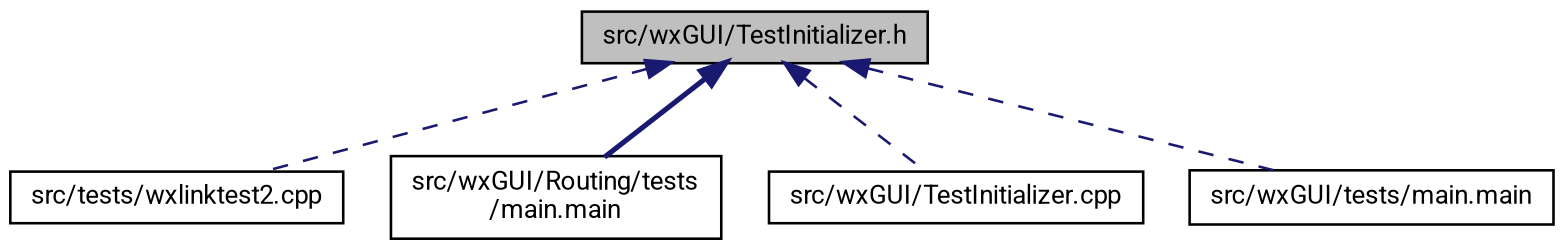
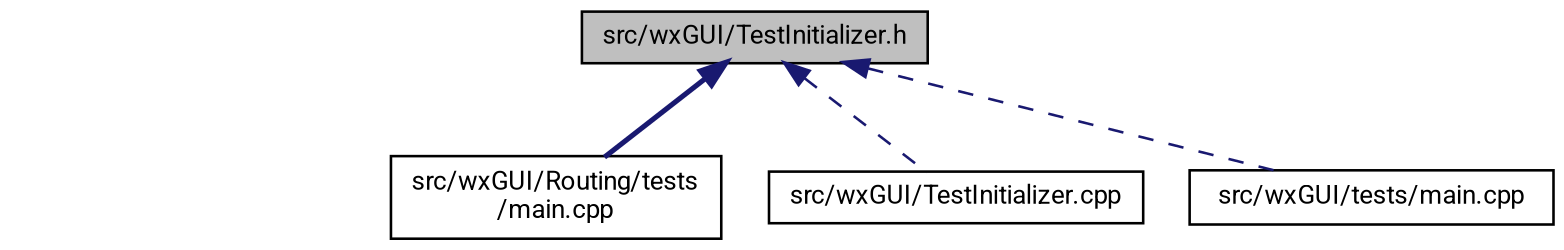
(177, 197) -> none
(556, 197) -> (556, 197)
(1372, 197) -> (1372, 197)
